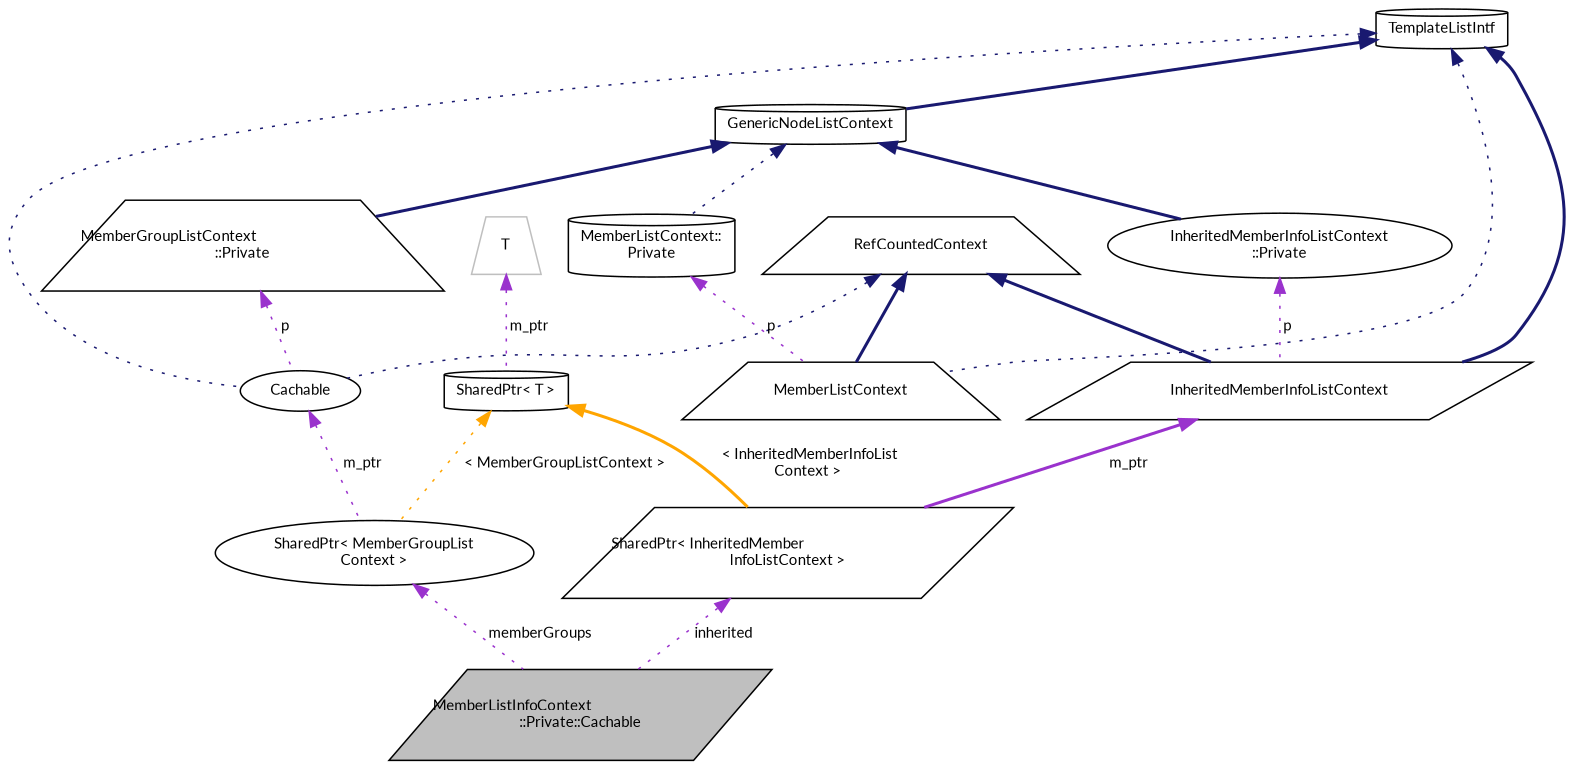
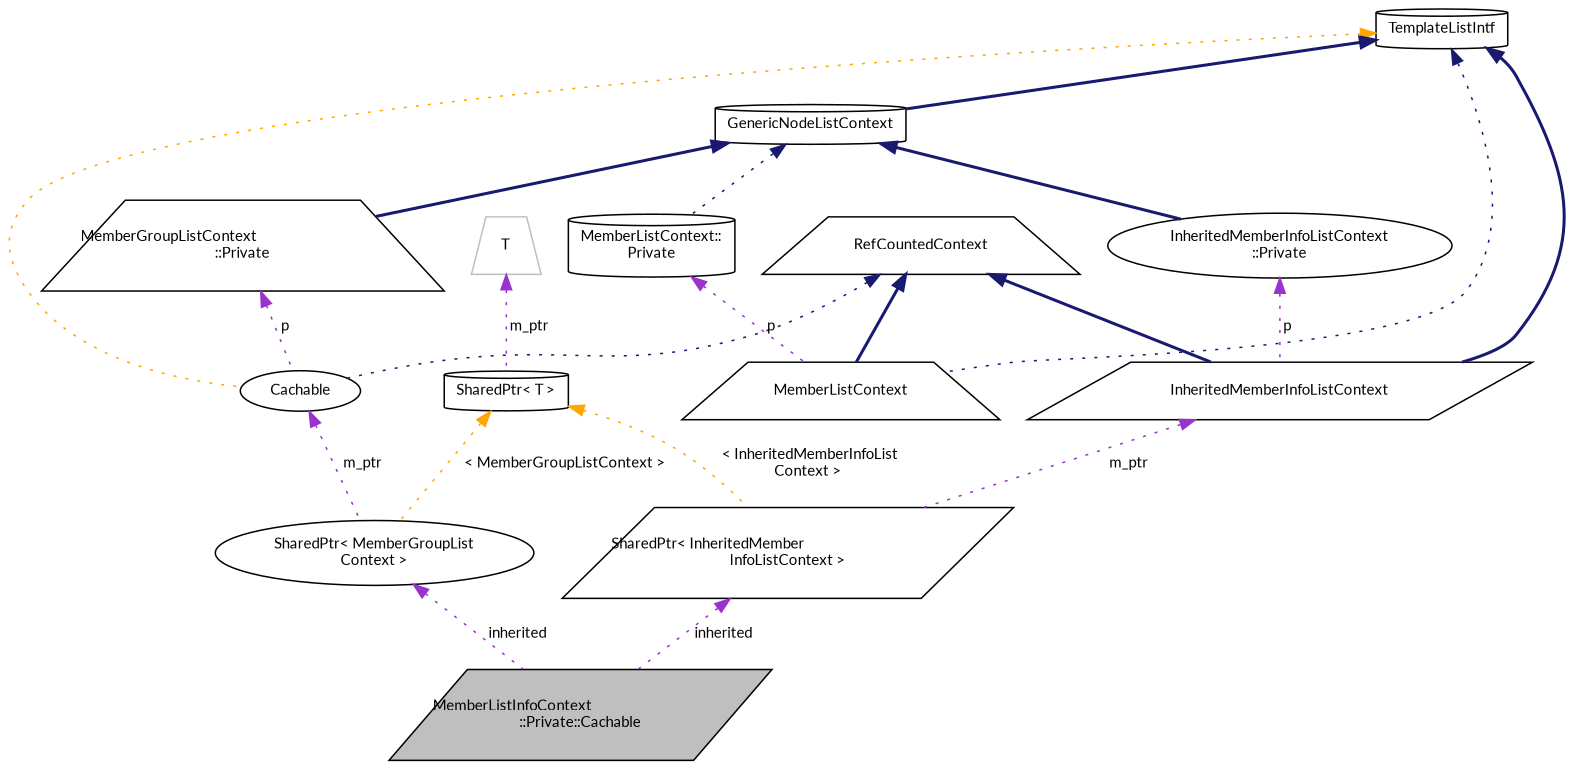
(518, 95) -> (518, 95)
(673, 447) -> (673, 447)
(1052, 466) -> (1052, 466)
(539, 634) -> (516, 634)
